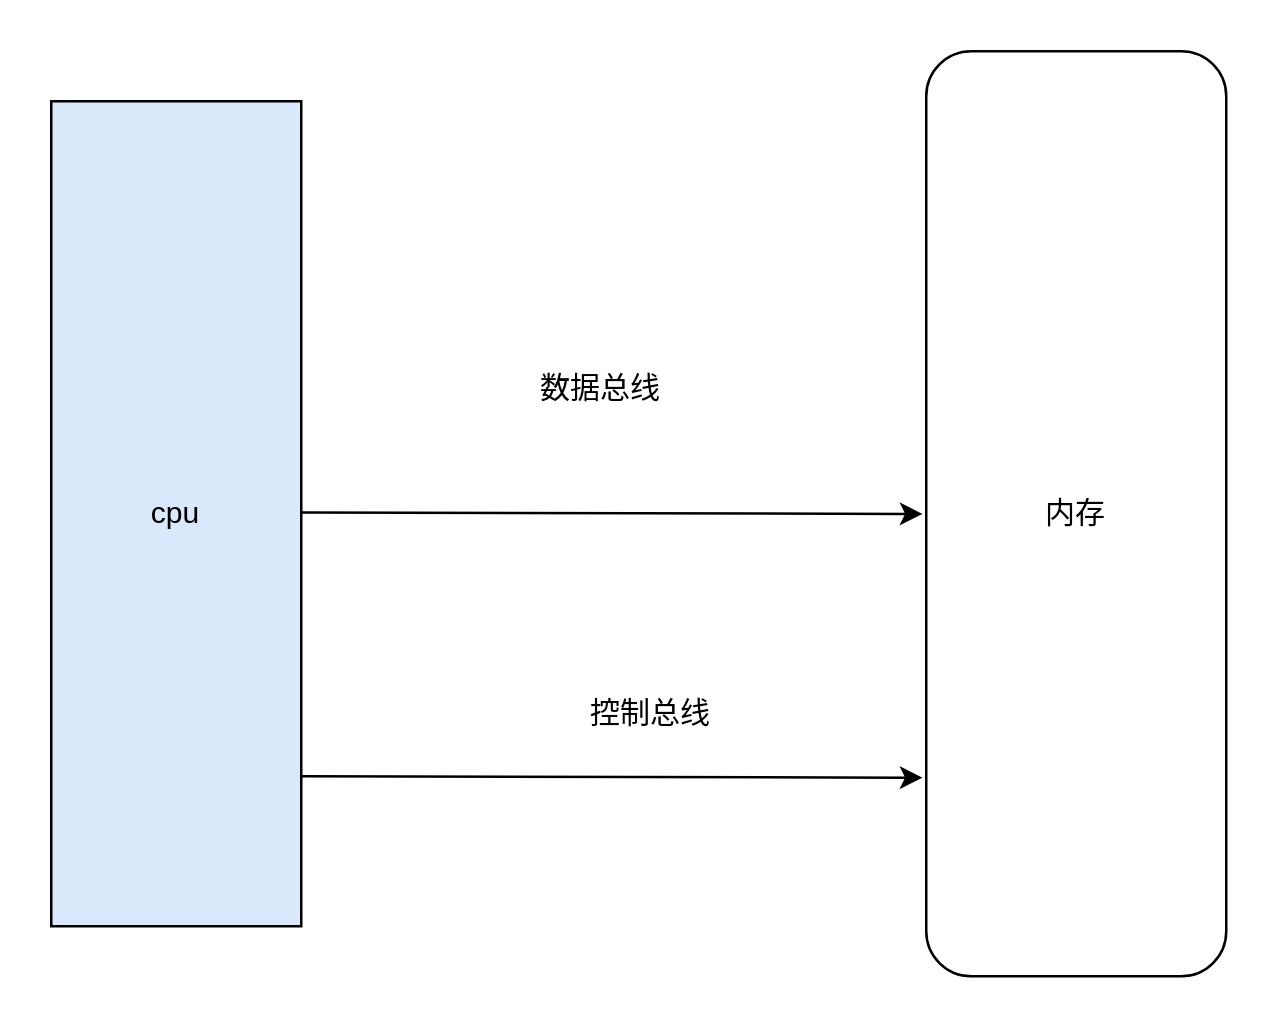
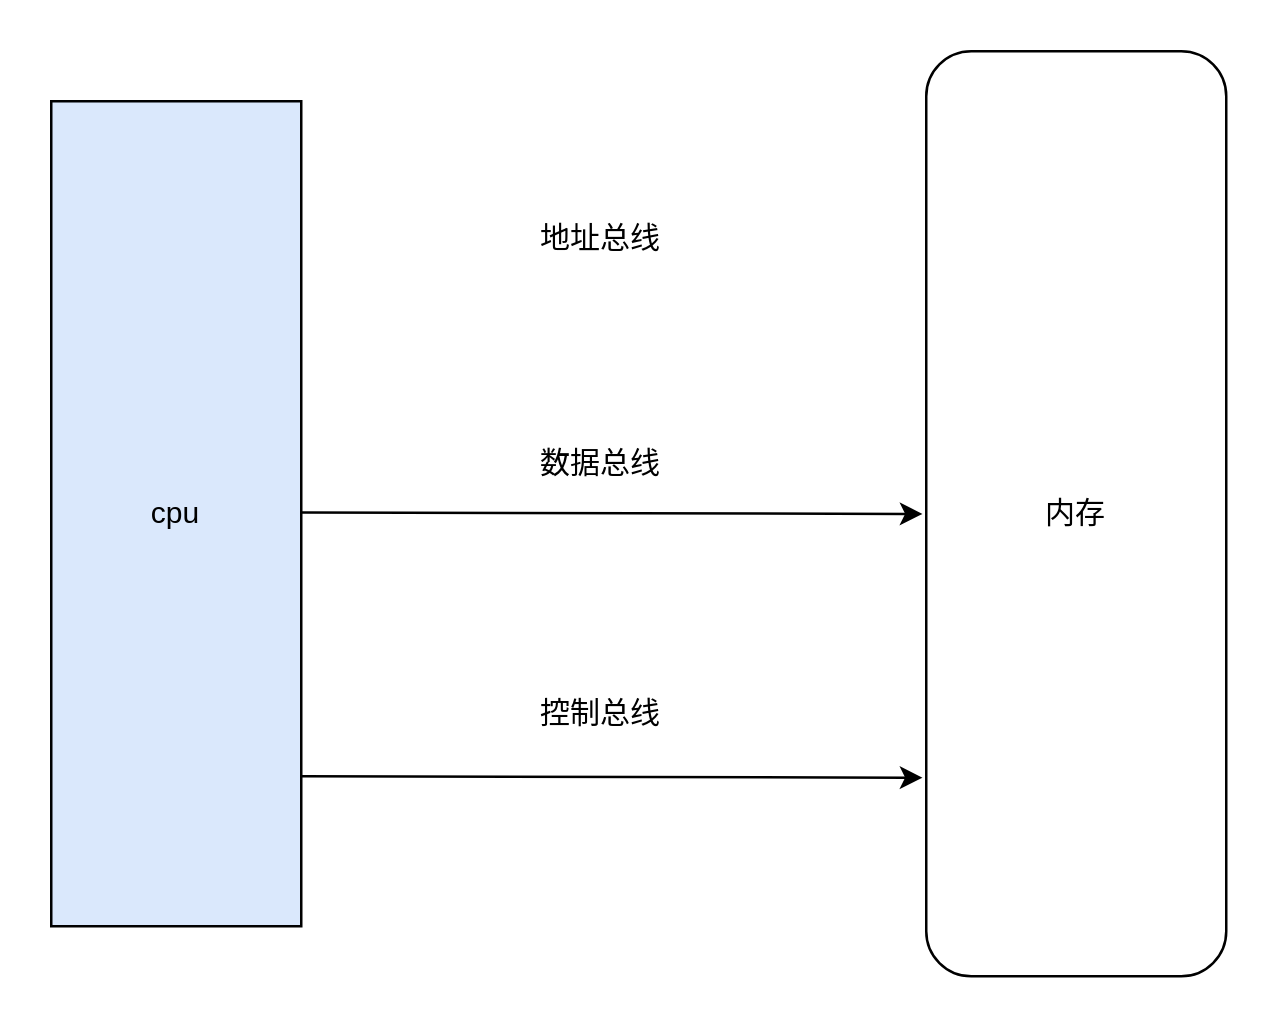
none -> (601, 239)
(601, 389) -> (601, 464)
(651, 714) -> (601, 714)
